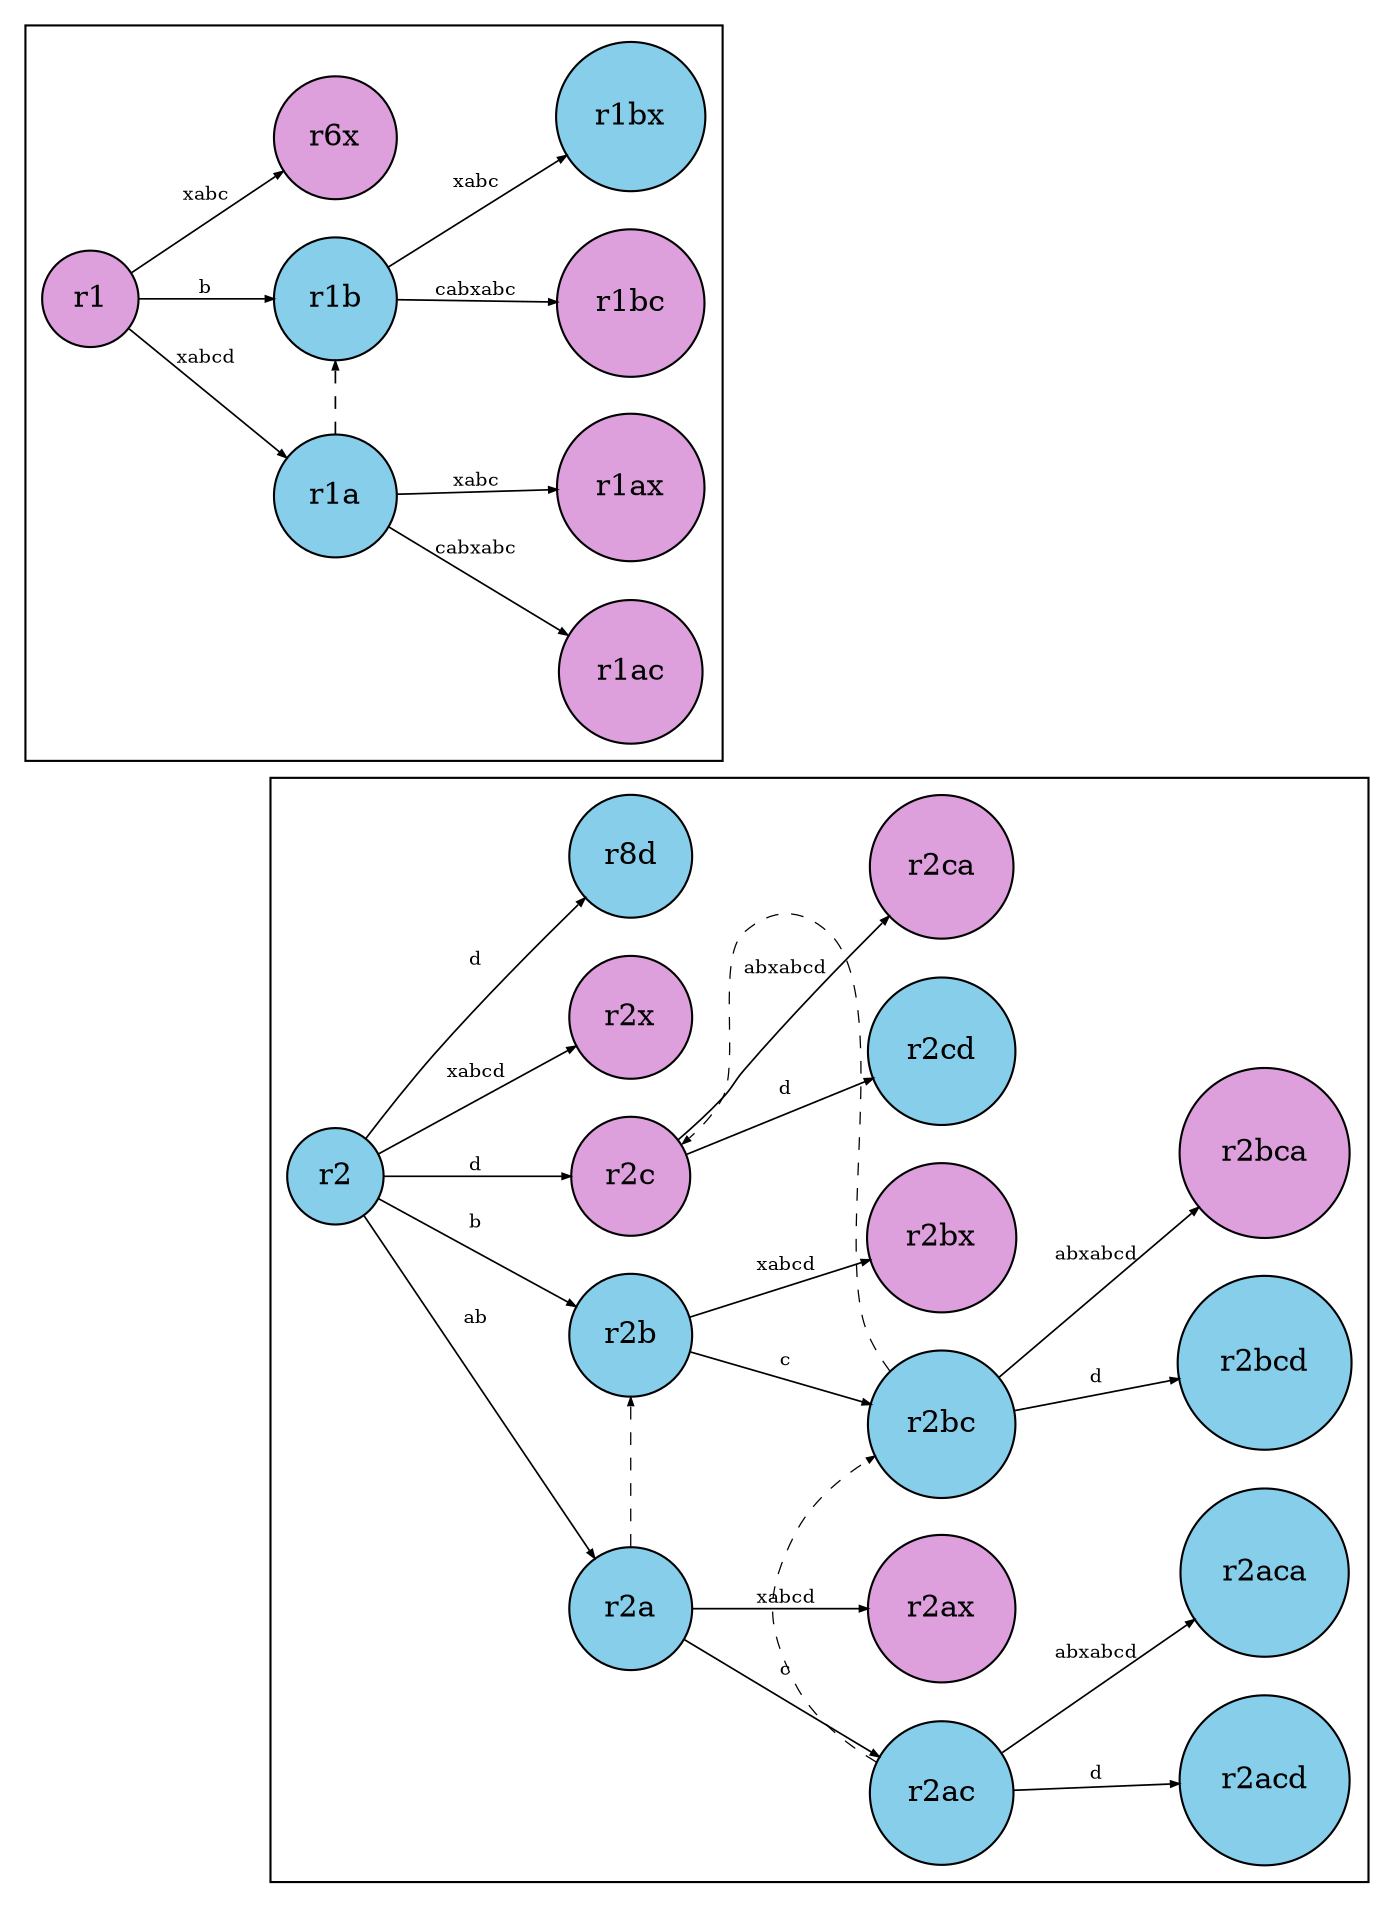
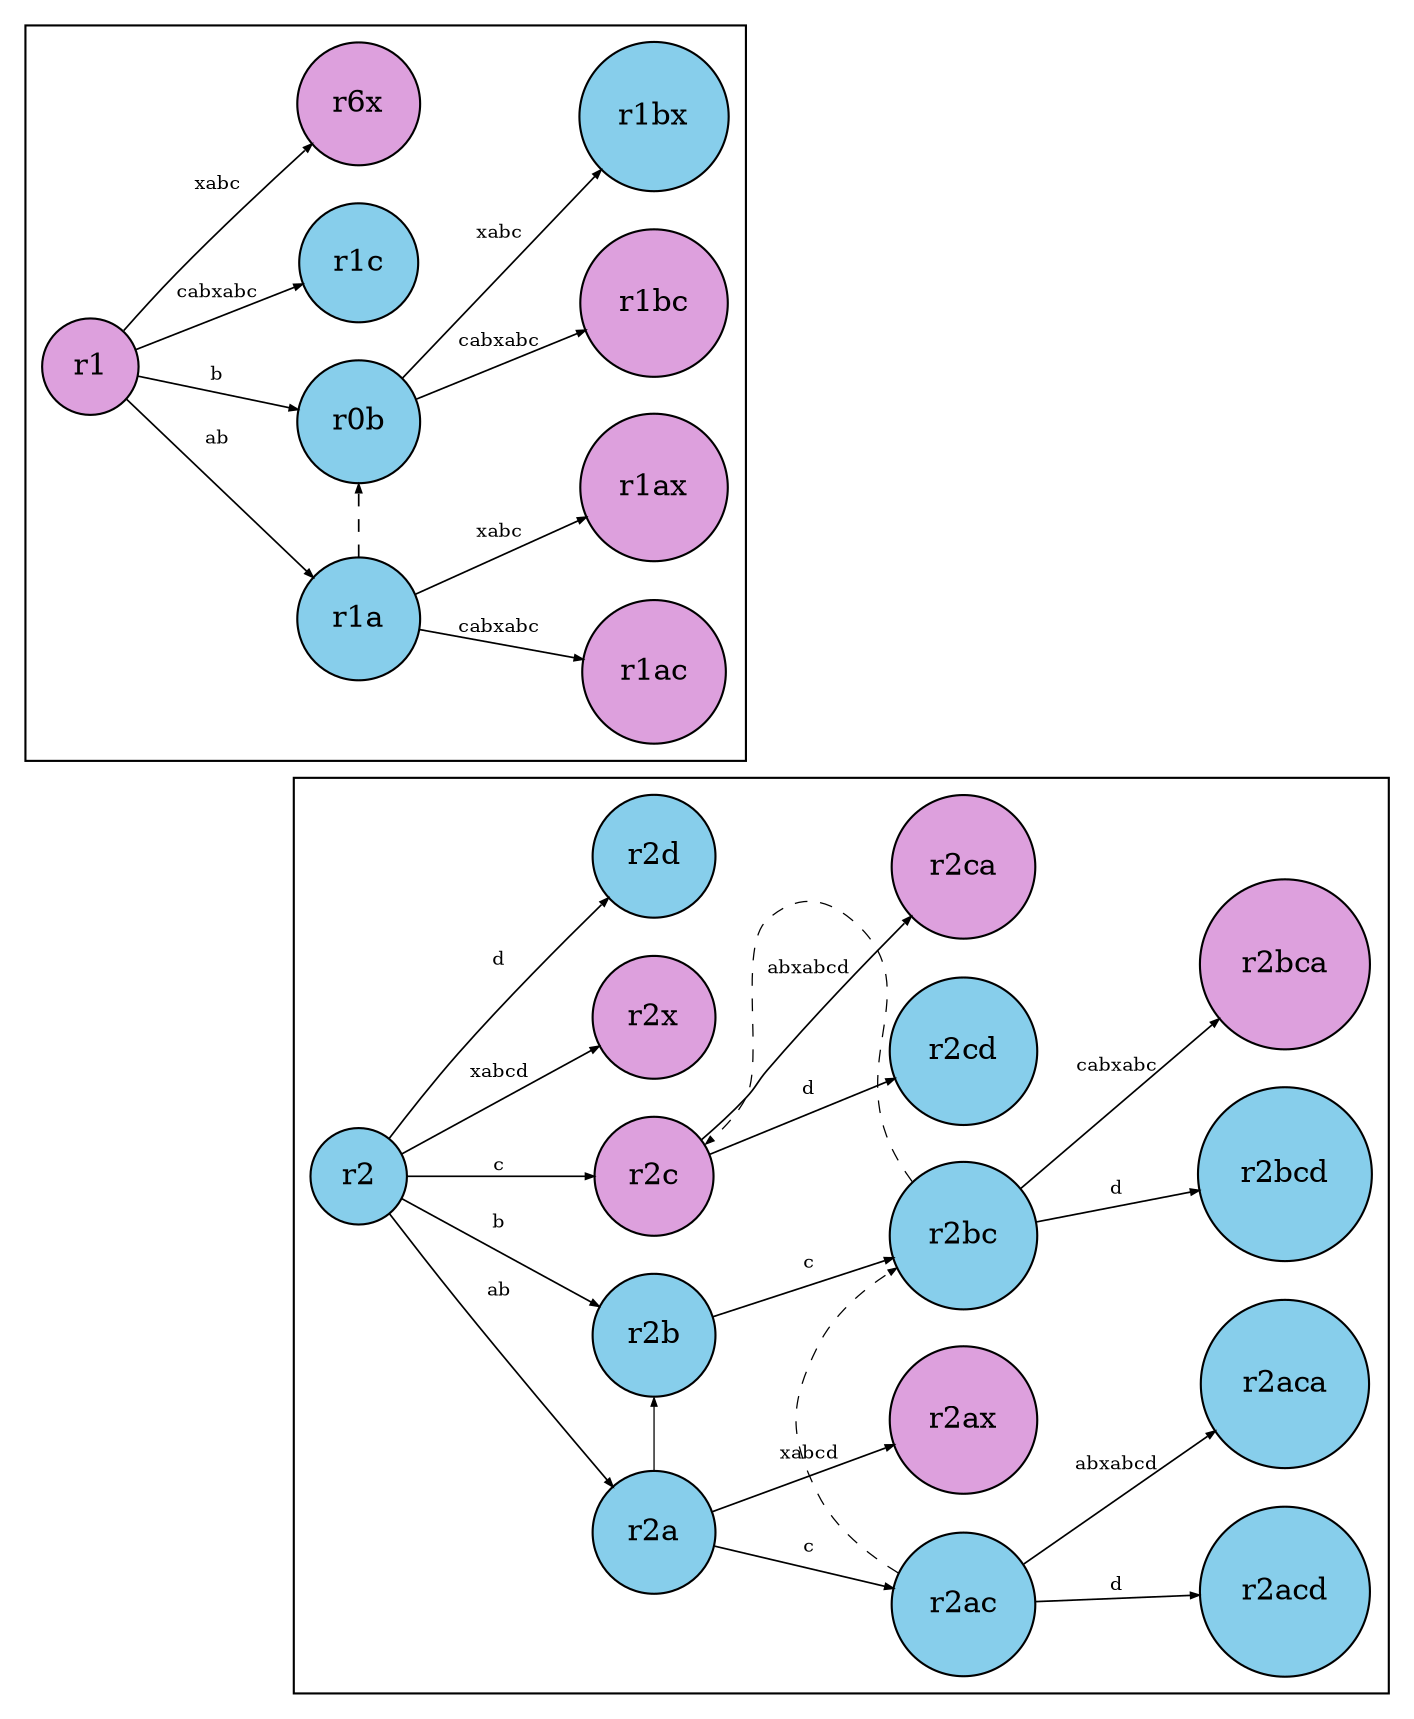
none -> (359, 263)
(335, 299) -> (359, 422)
(206, 358) -> (218, 439)
(631, 856) -> (654, 856)
(476, 1166) -> (500, 1166)
(942, 1238) -> none
(1097, 1255) -> (1117, 1066)
(631, 1476) -> (654, 1439)
